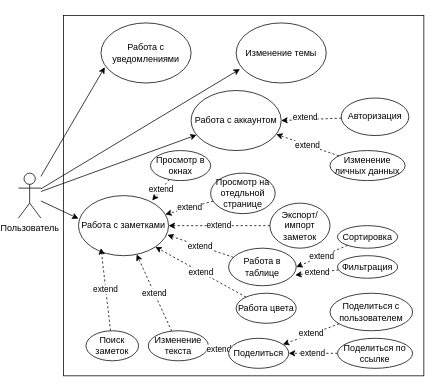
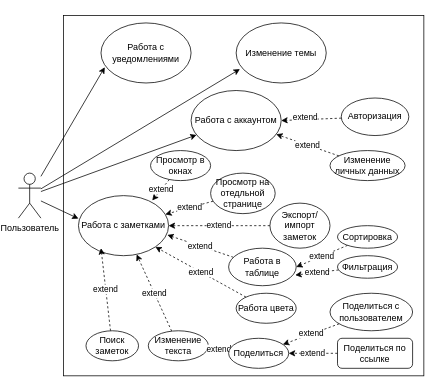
(375, 353) -> (375, 353)
